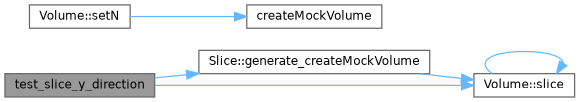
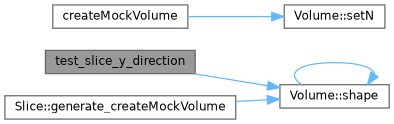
(182, 17) -> (230, 17)
(171, 76) -> none
(524, 85) -> (335, 96)
